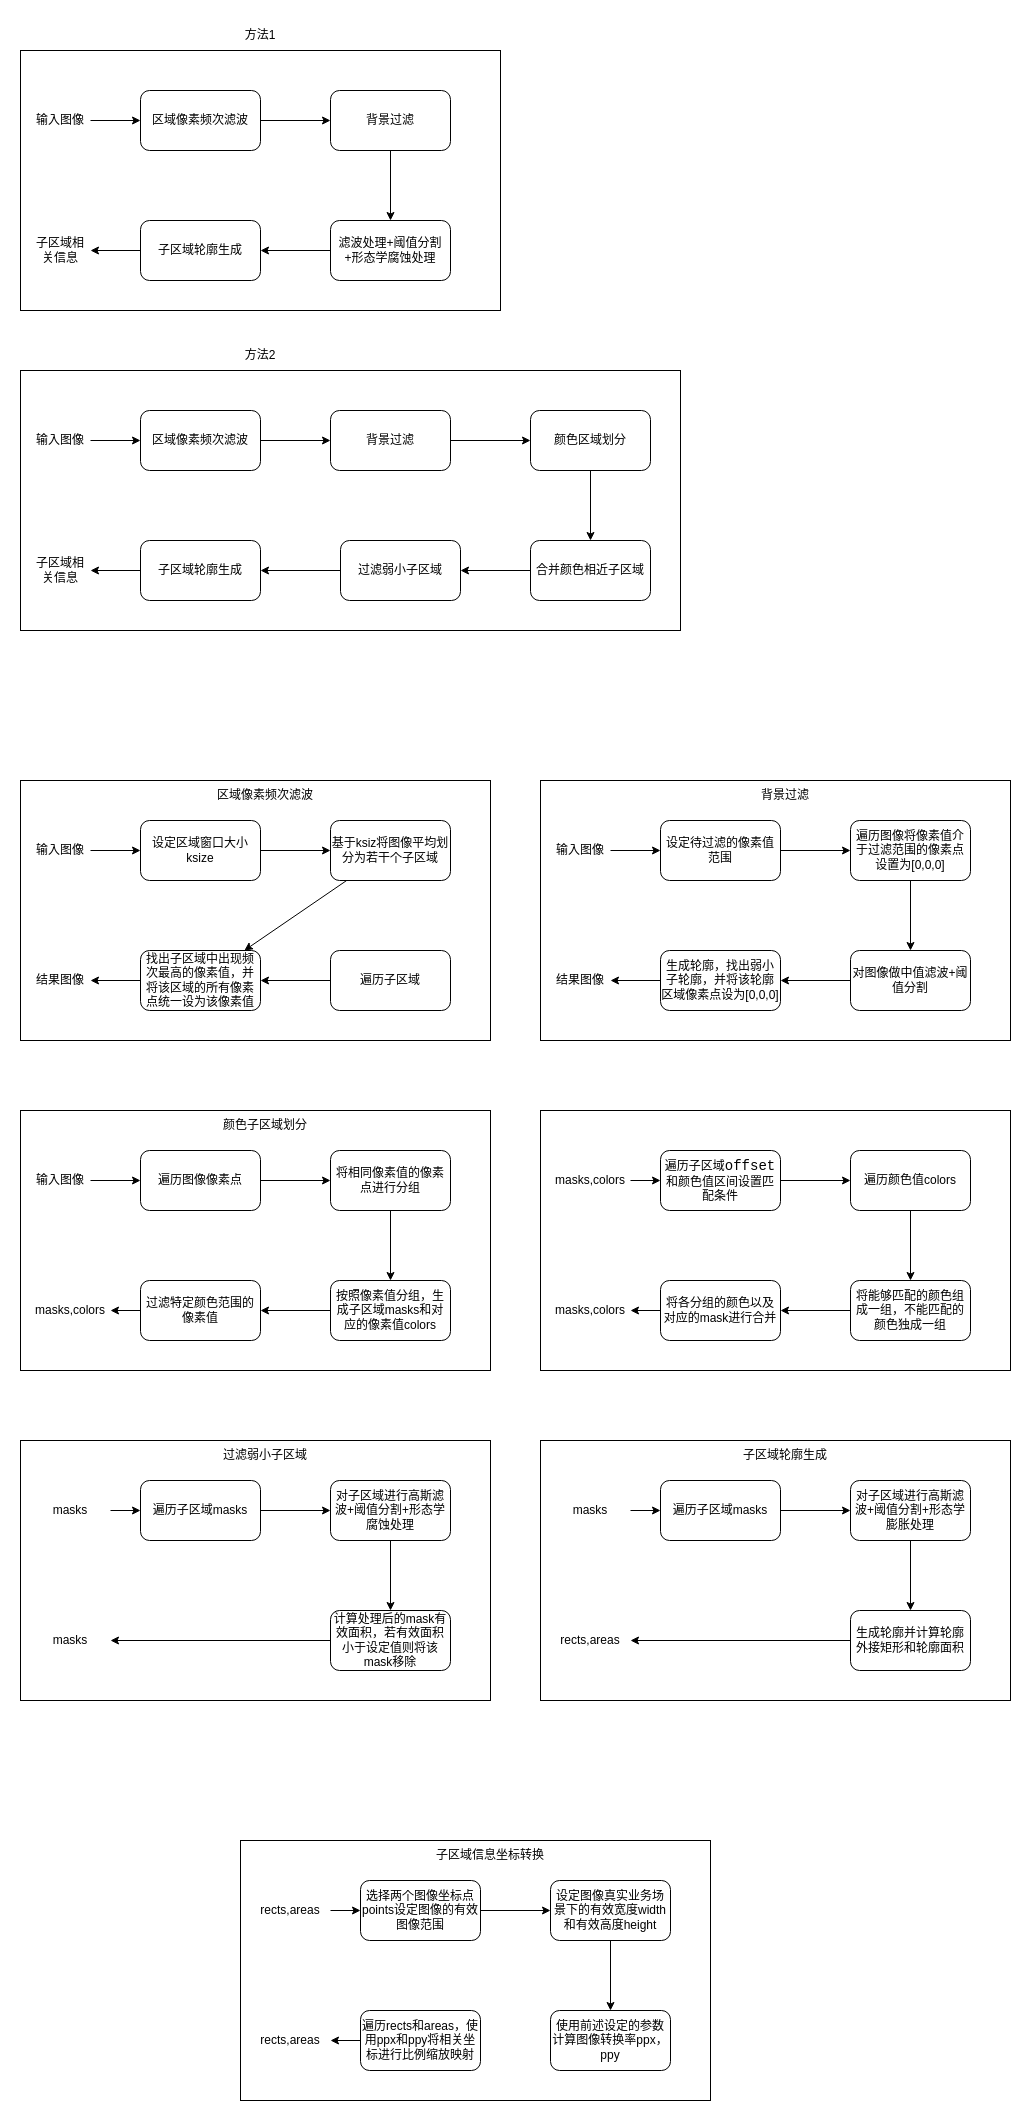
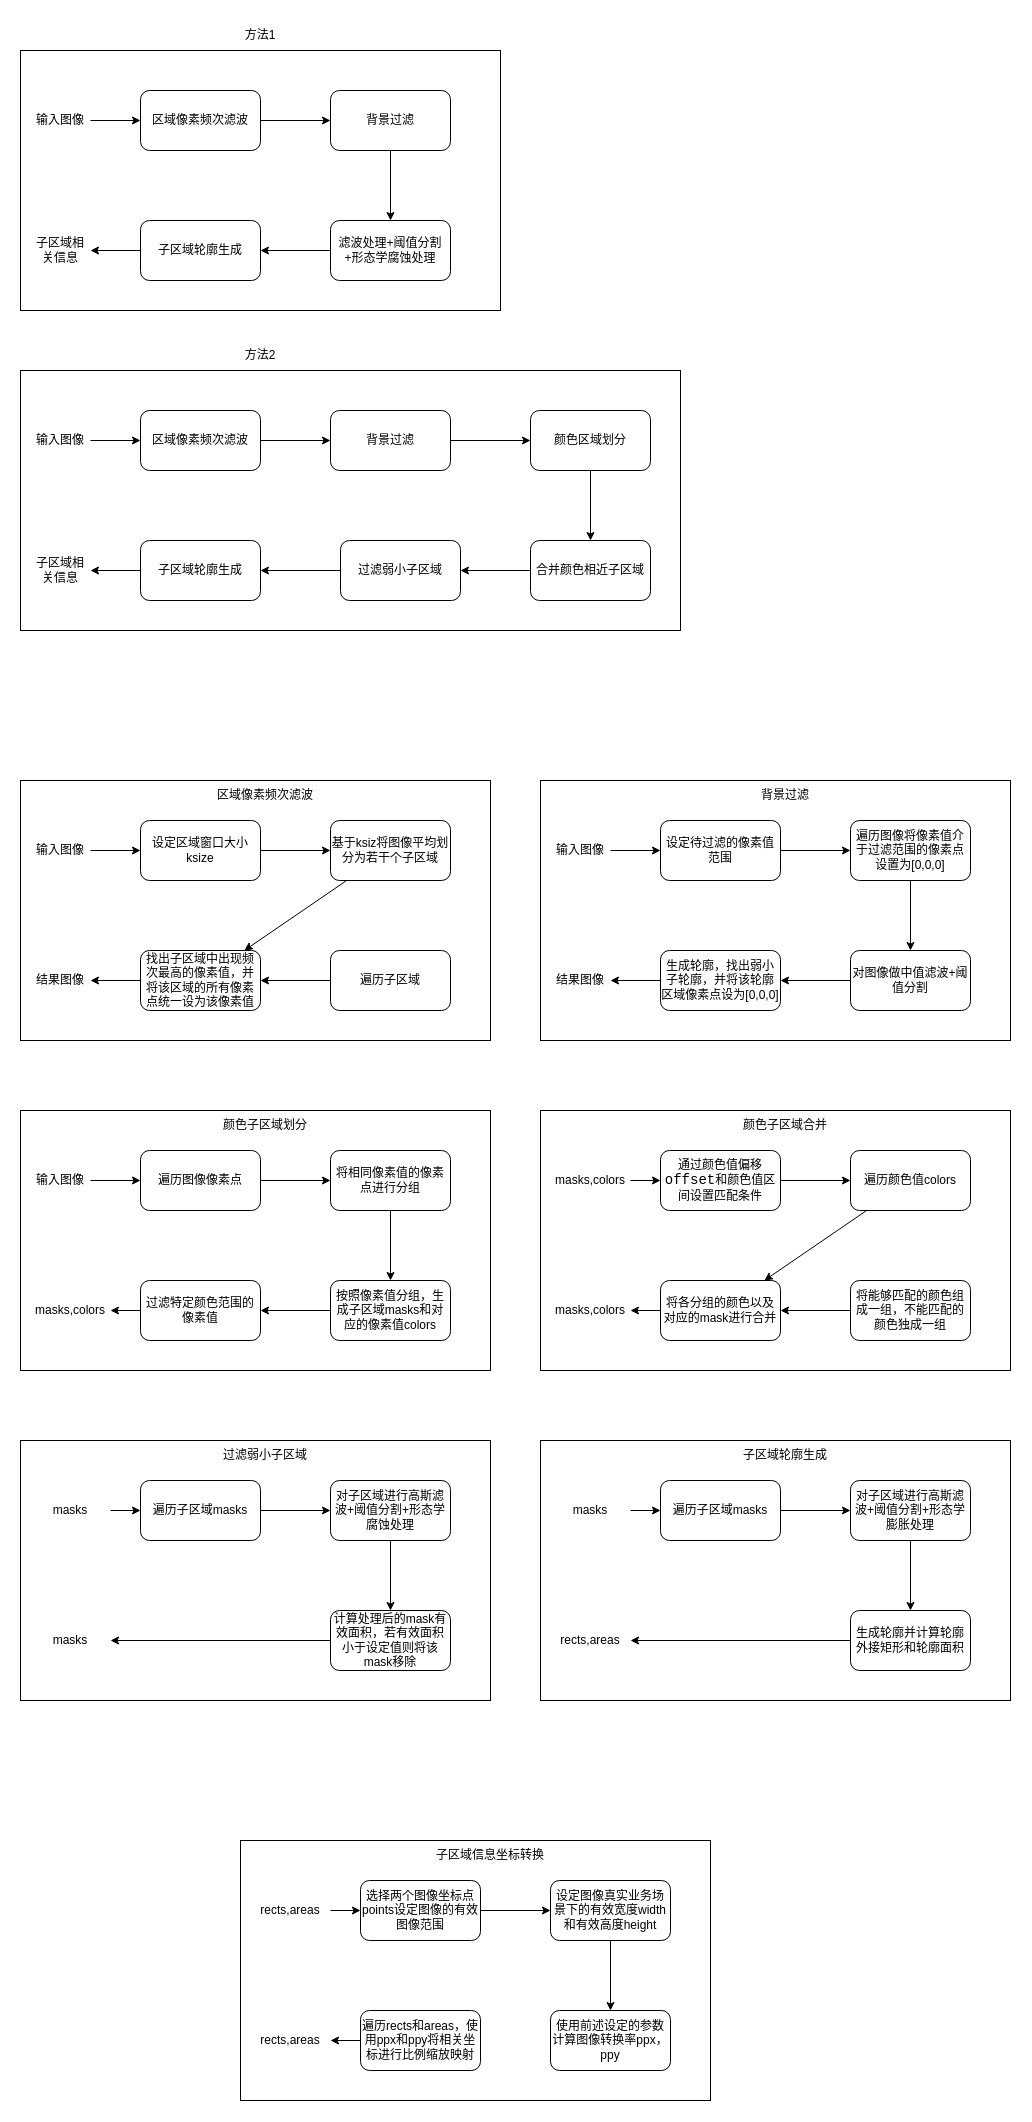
none -> (786, 1126)
(721, 1181) -> (721, 1181)
(911, 1242) -> (819, 1243)
